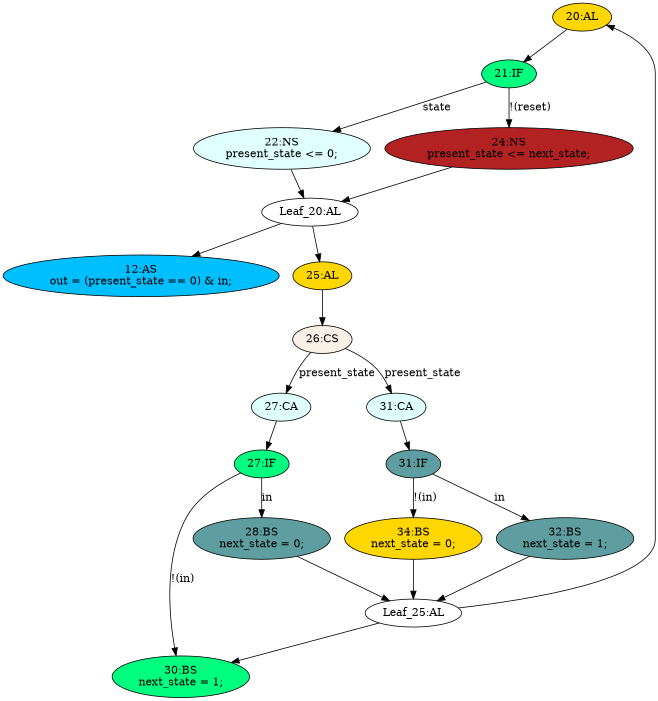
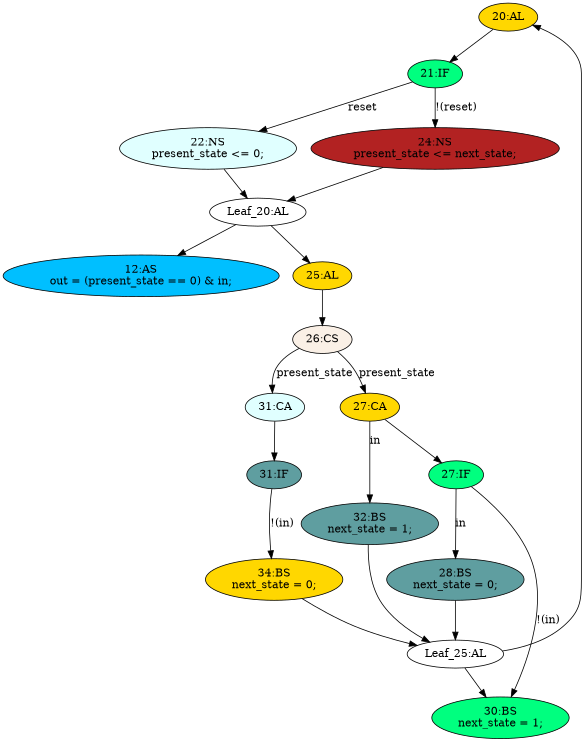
(437, 108) -> (362, 108)
(281, 407) -> (370, 407)
(477, 495) -> (370, 458)
